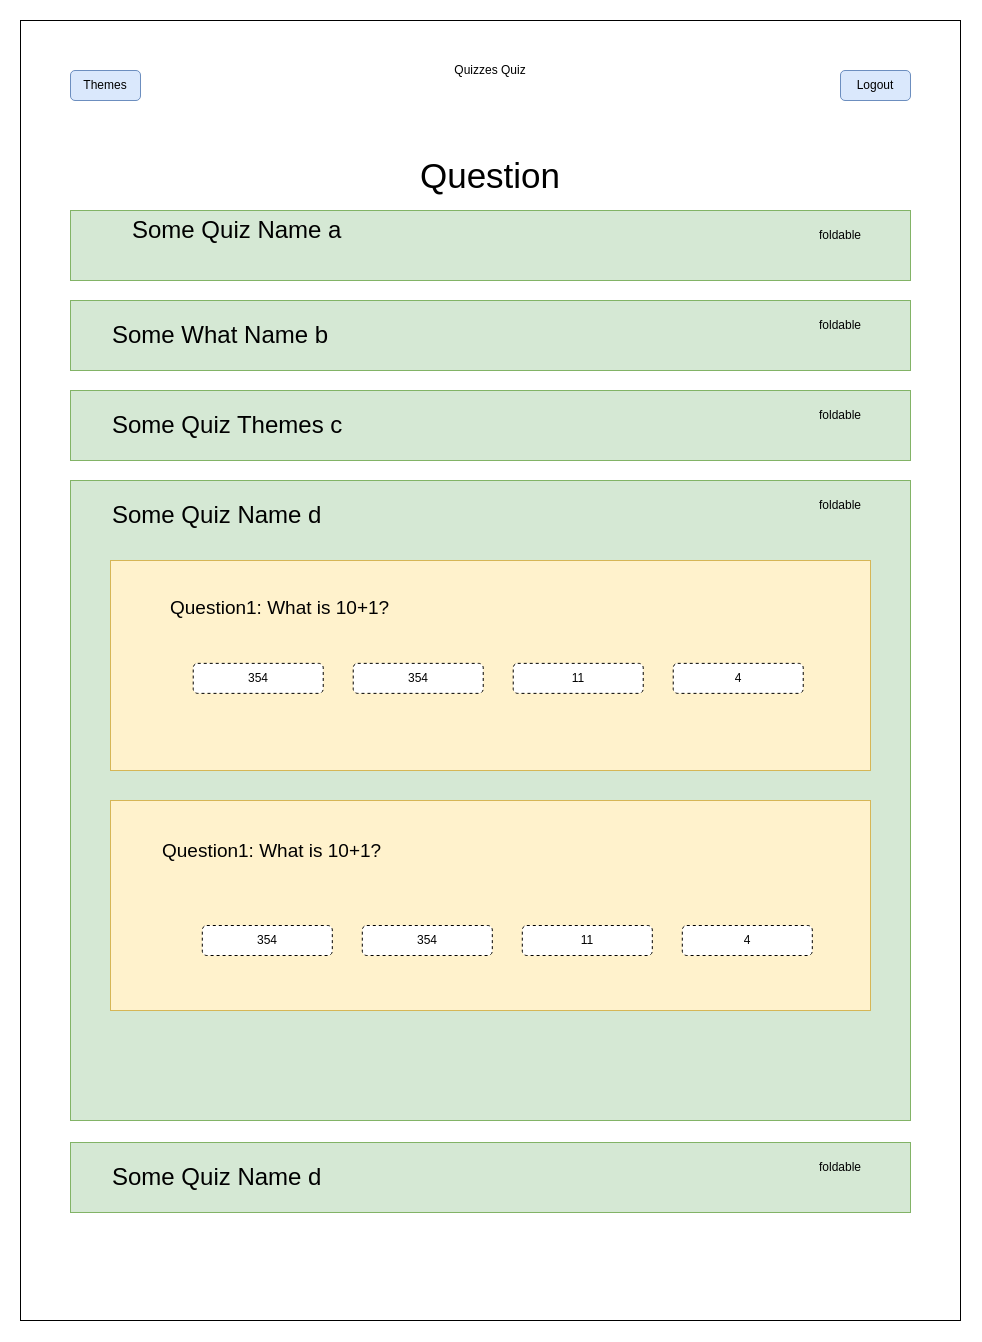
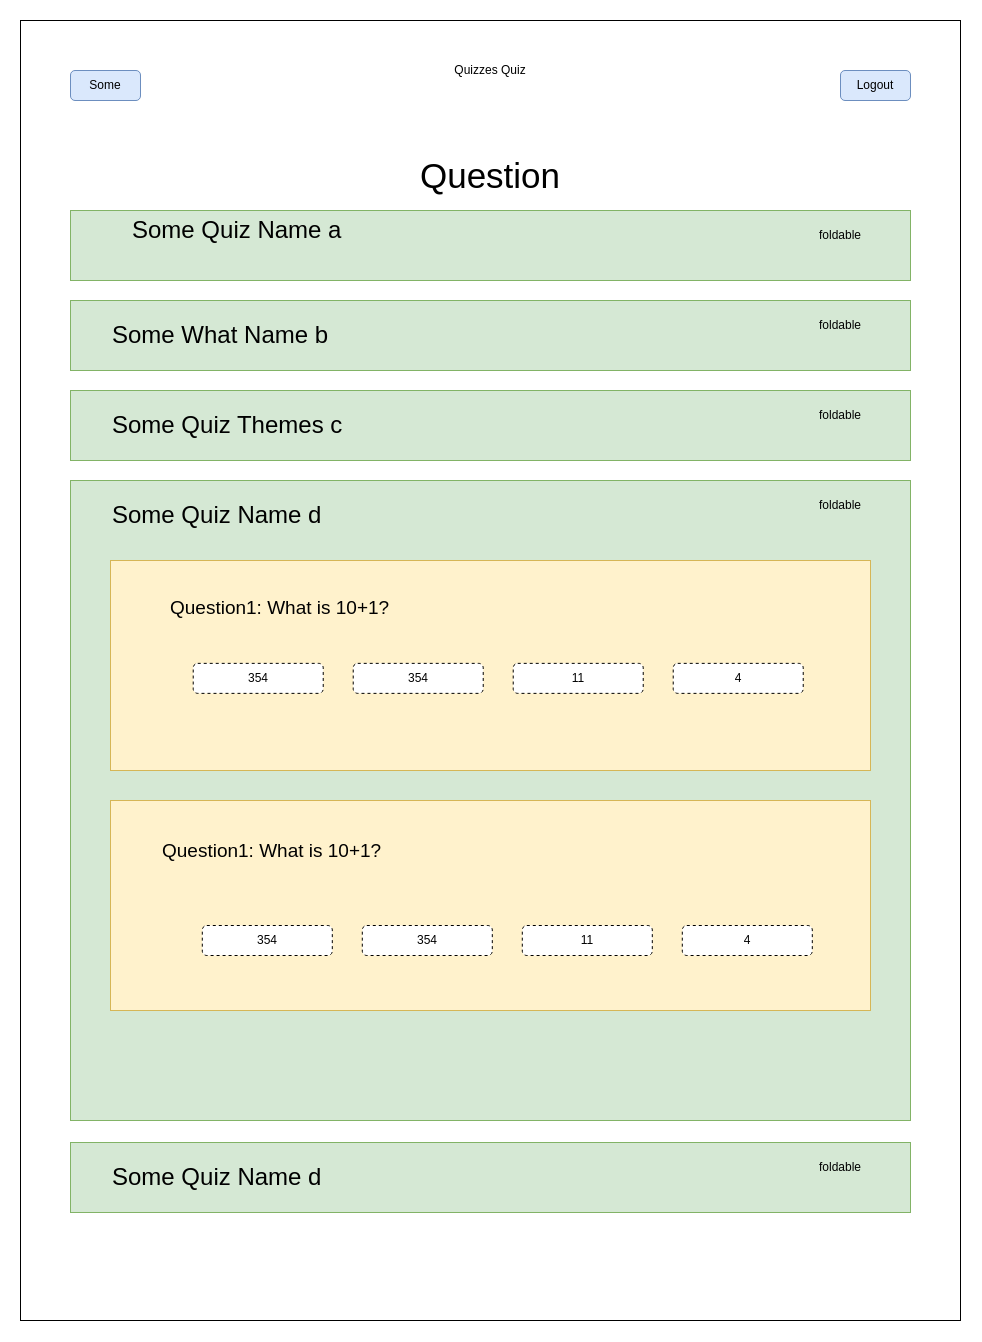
(106, 86) -> (106, 86)
